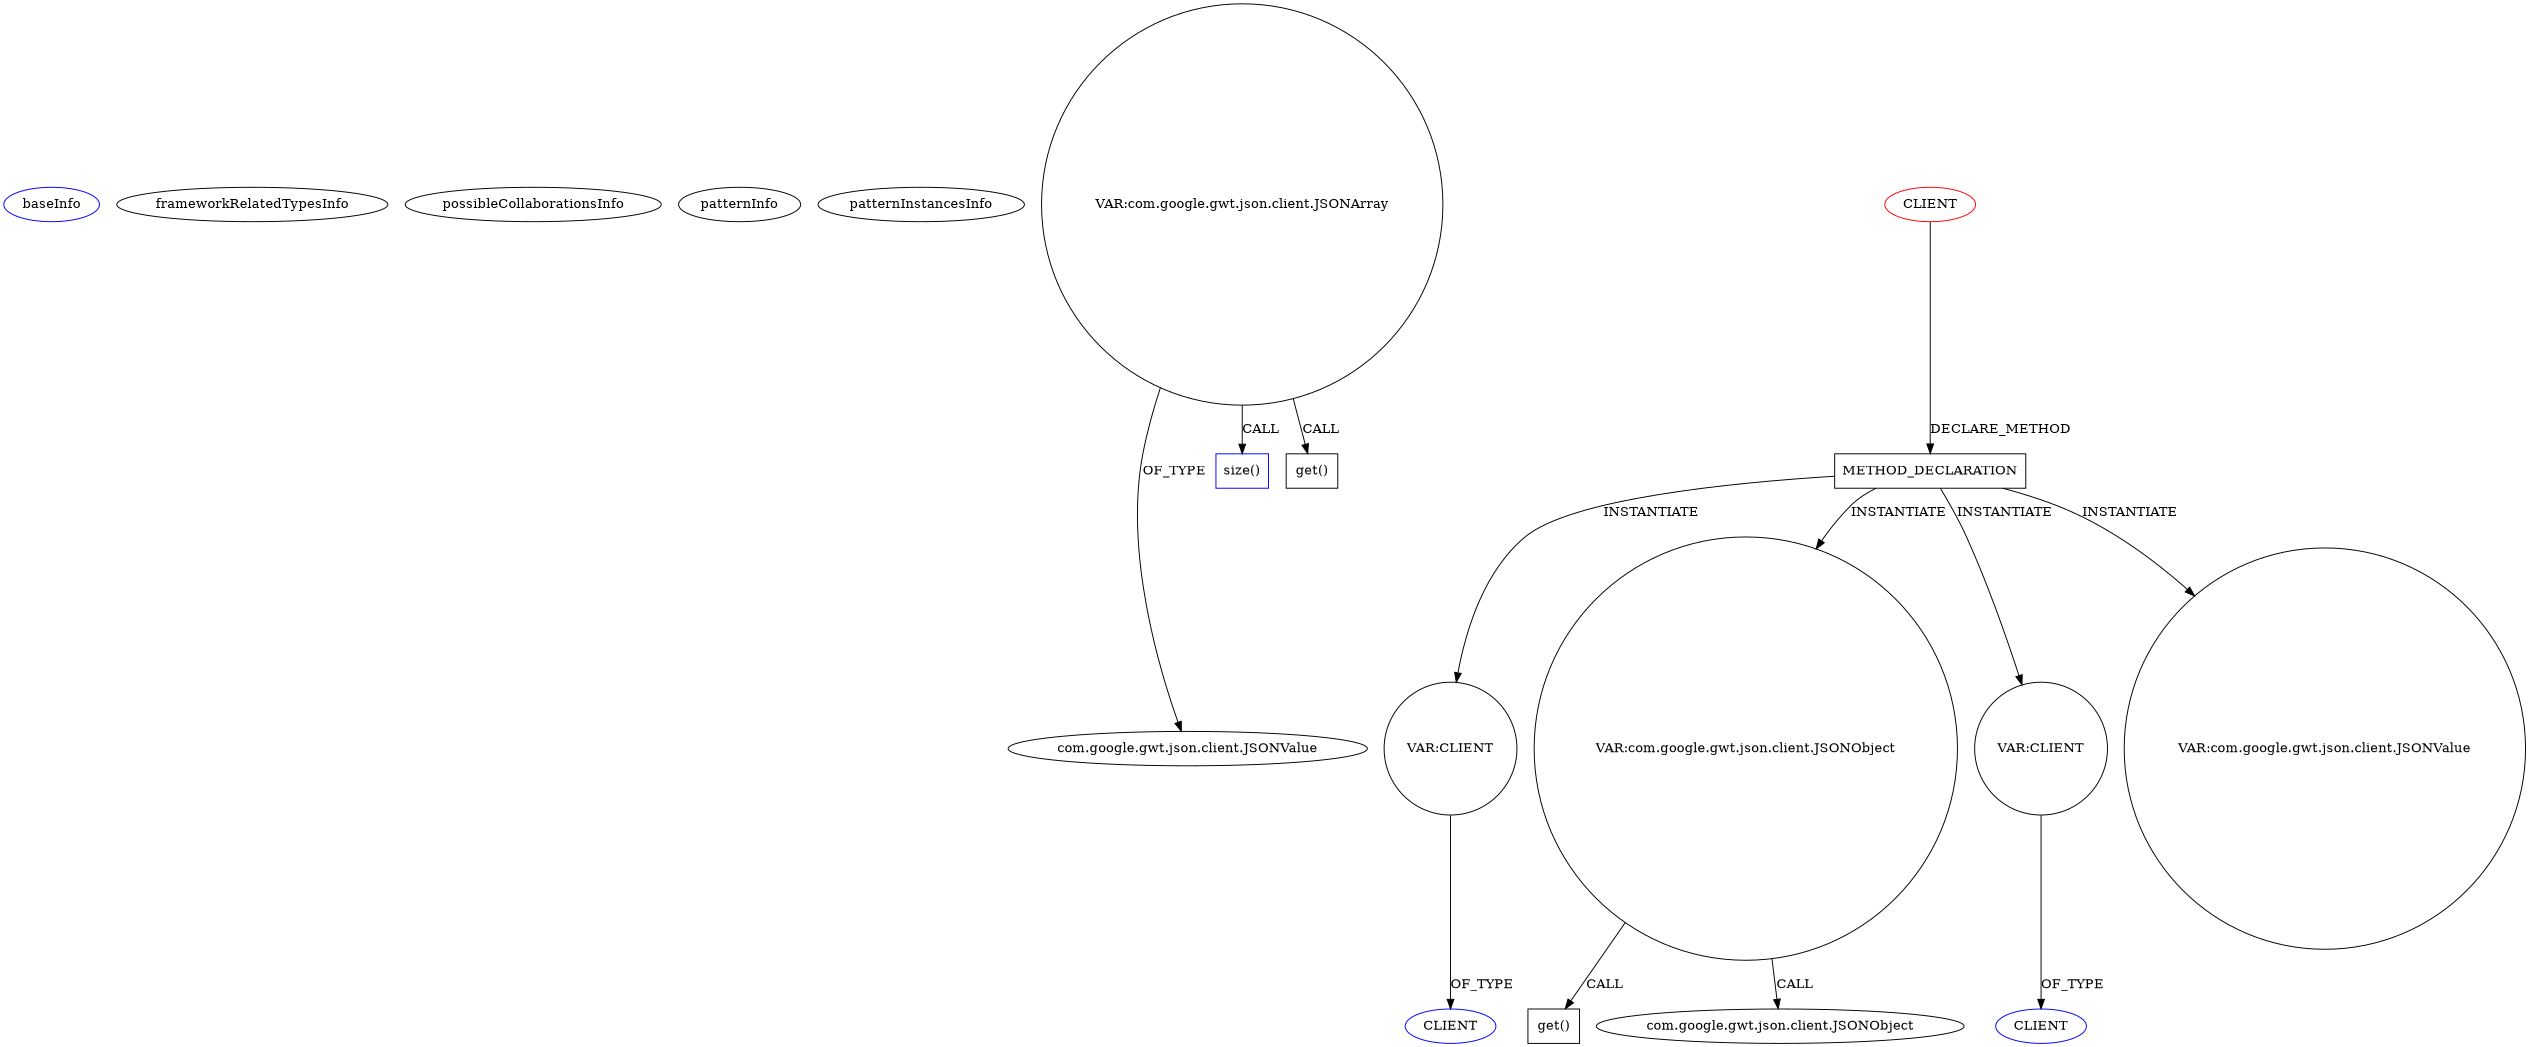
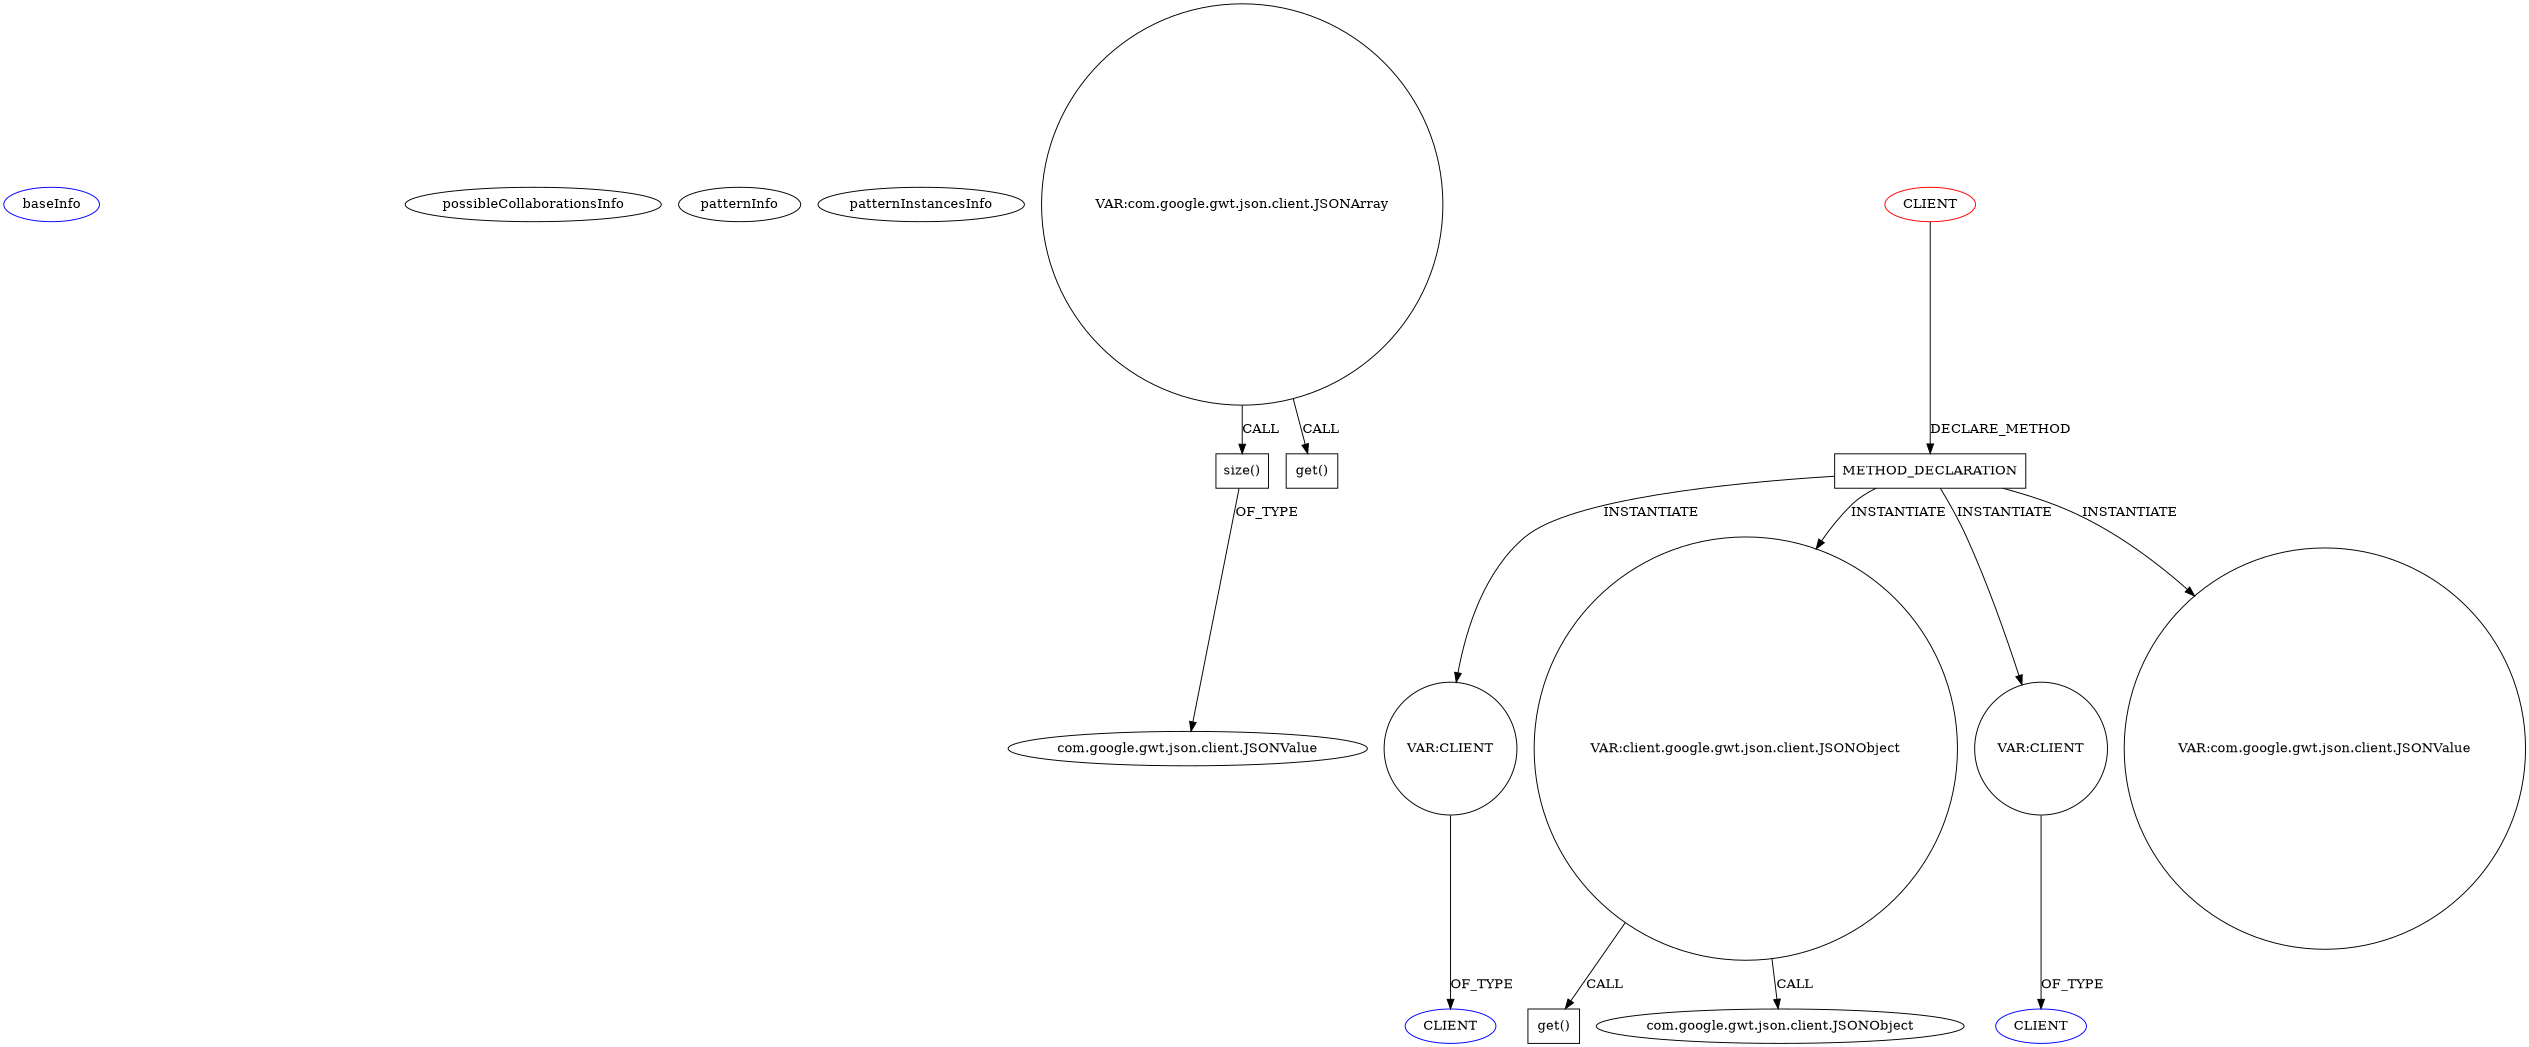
(252, 204) -> none
(1242, 471) -> (1242, 471)
(1140, 556) -> (1216, 605)
(1746, 749) -> (1746, 749)
